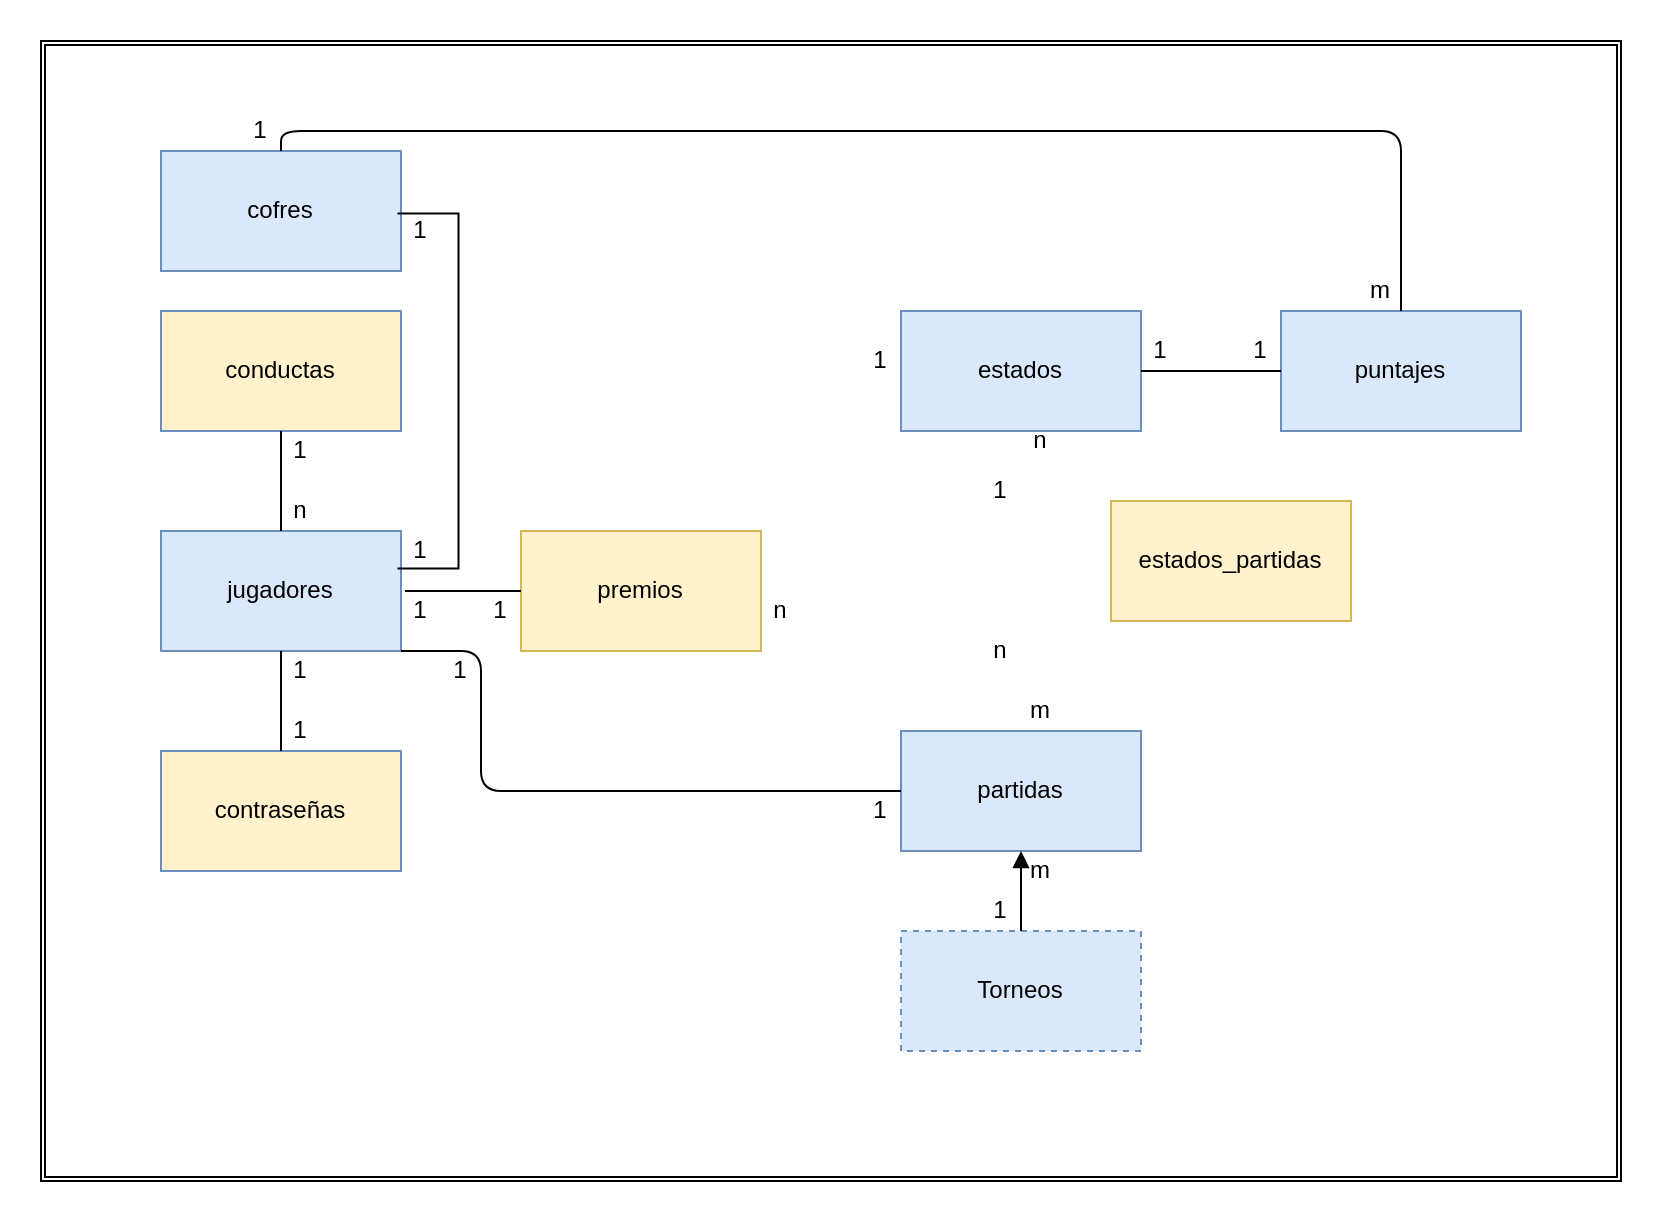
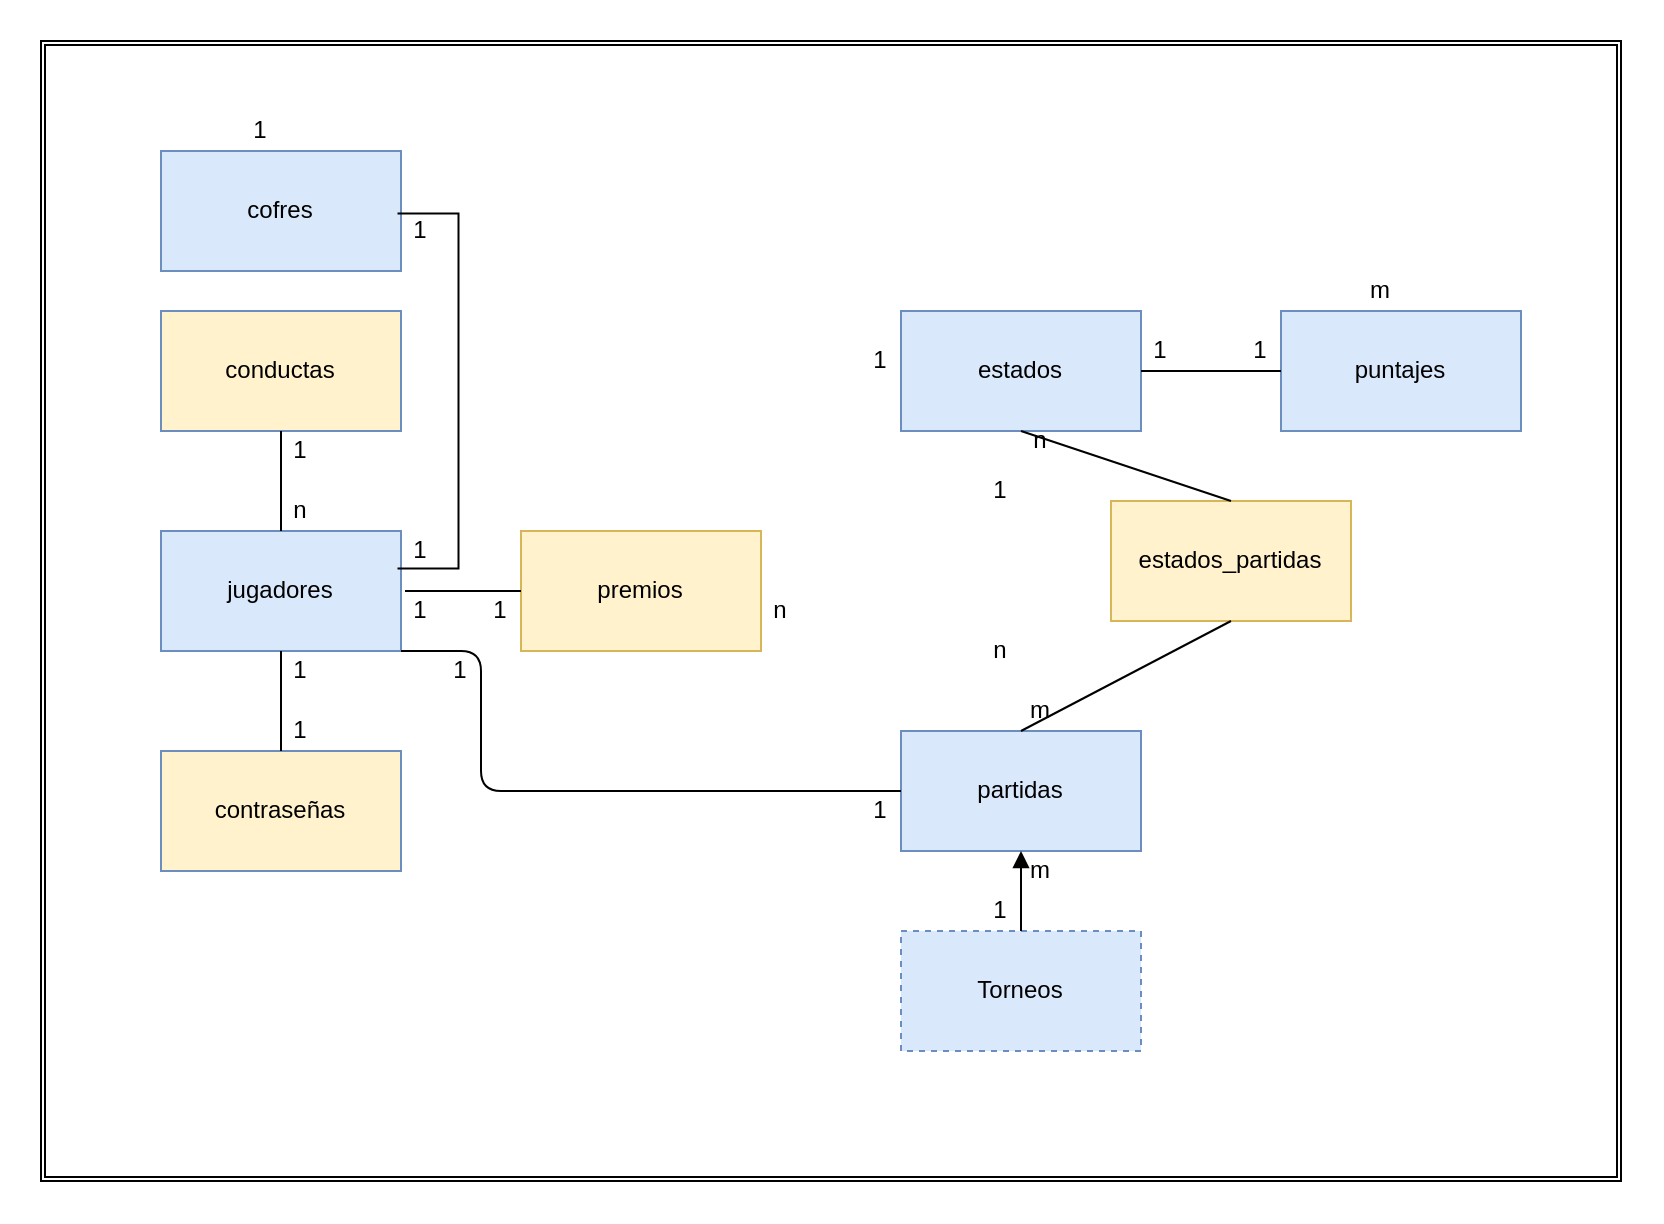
(919, 131) -> none
none -> (1126, 466)
none -> (1126, 676)
